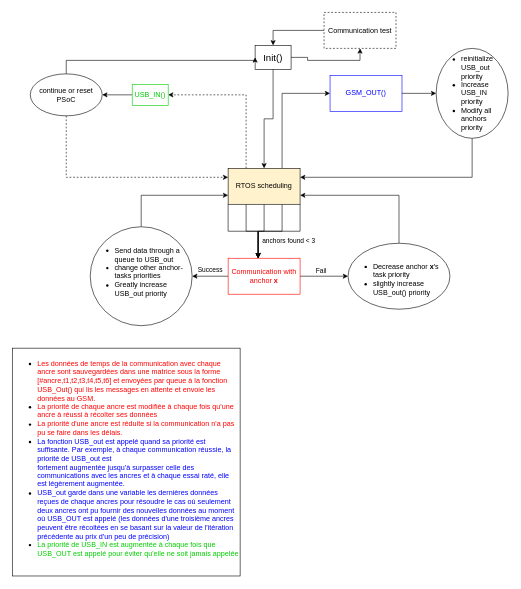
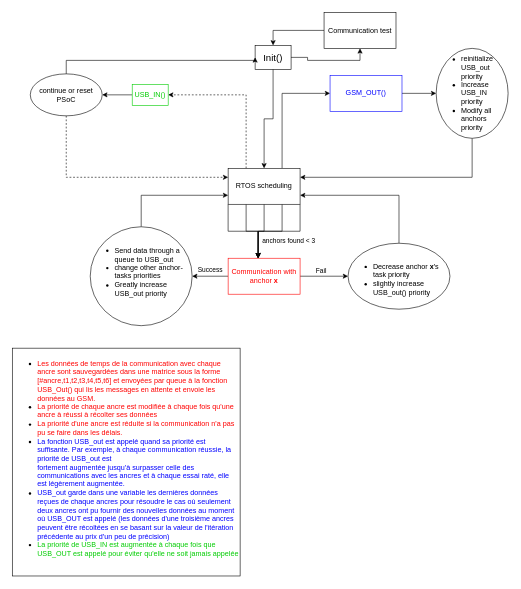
(360, 30) -> (360, 30)
(264, 186) -> (264, 186)
